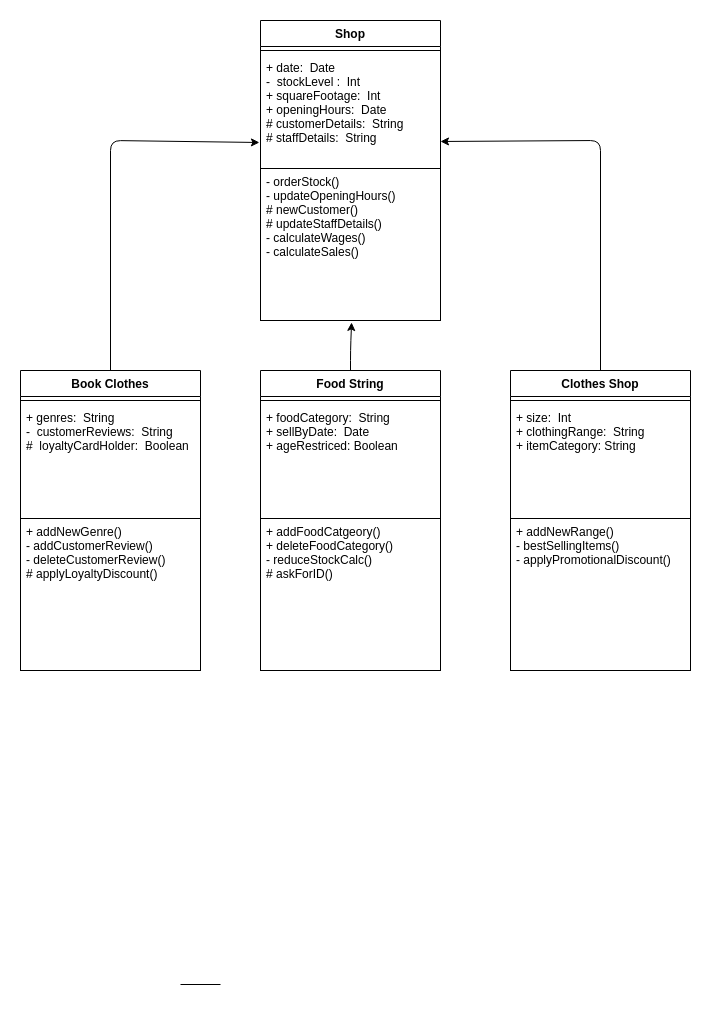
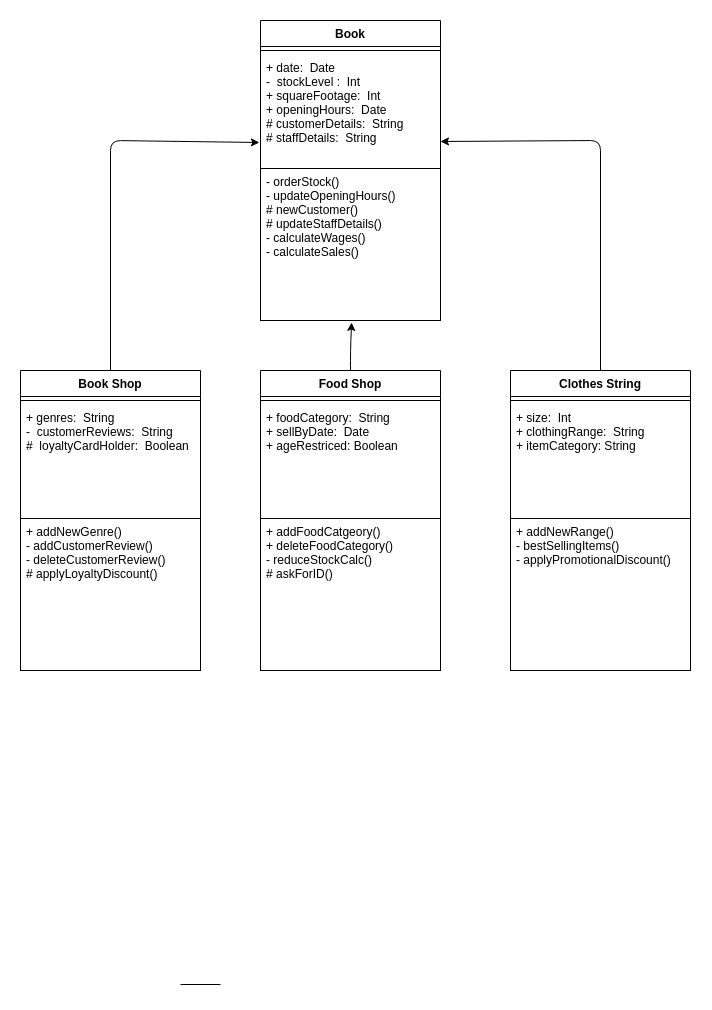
(350, 34) -> (350, 34)
(110, 384) -> (110, 384)
(350, 384) -> (350, 384)
(600, 384) -> (600, 384)
